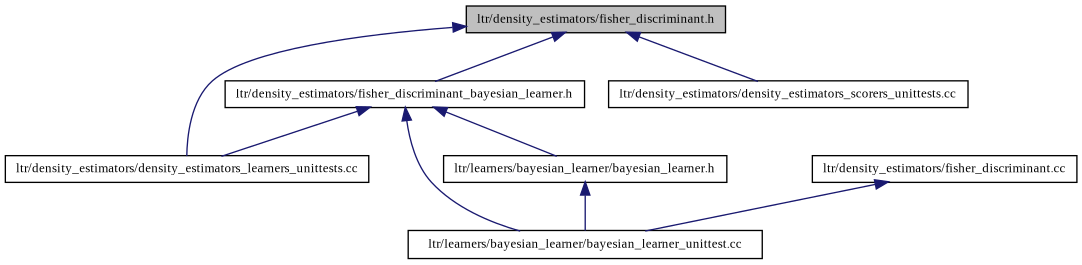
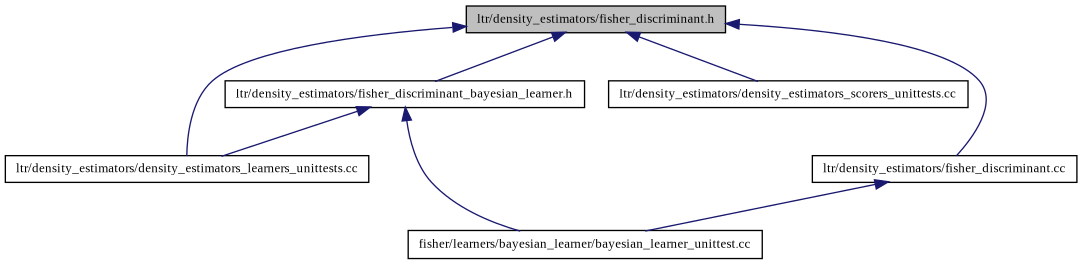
none -> (905, 46)
(585, 169) -> none
(585, 245) -> (585, 245)
